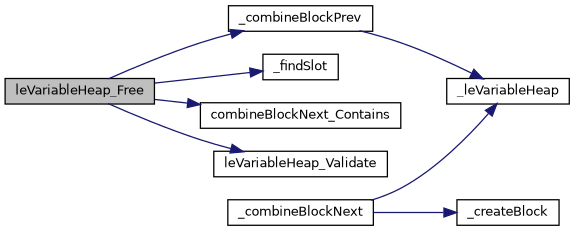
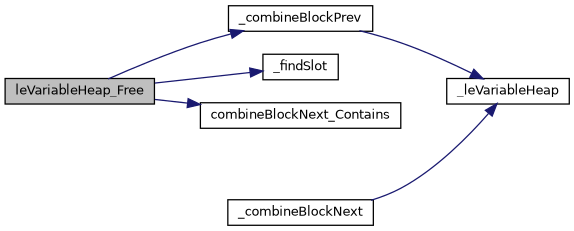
(301, 164) -> none
(508, 213) -> none
